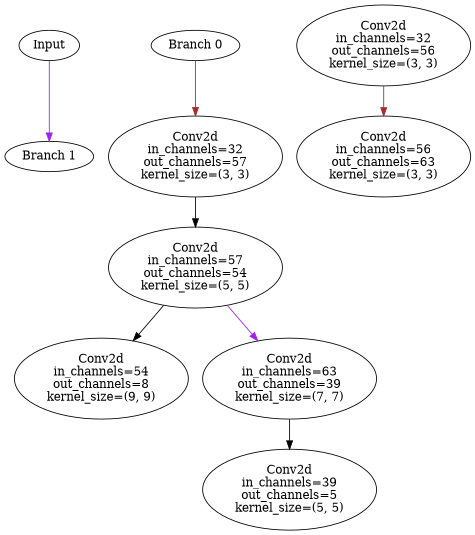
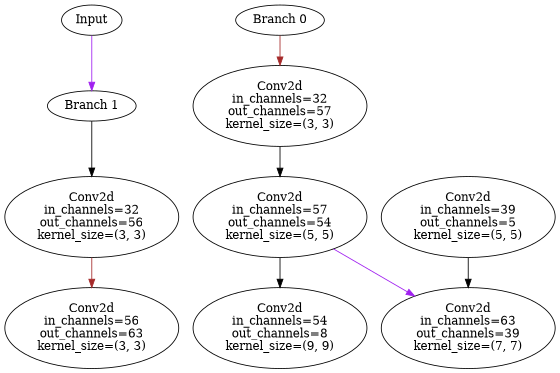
none -> (92, 144)
(290, 430) -> (468, 268)
